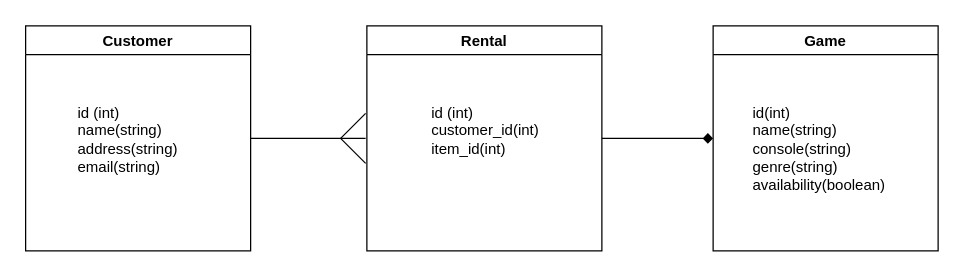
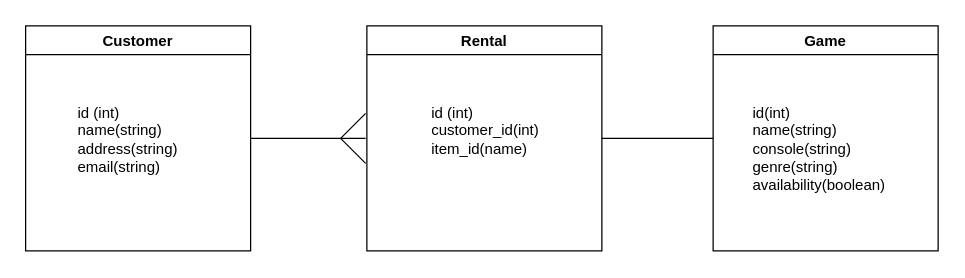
(495, 131) -> (495, 131)
(702, 138) -> (706, 138)
